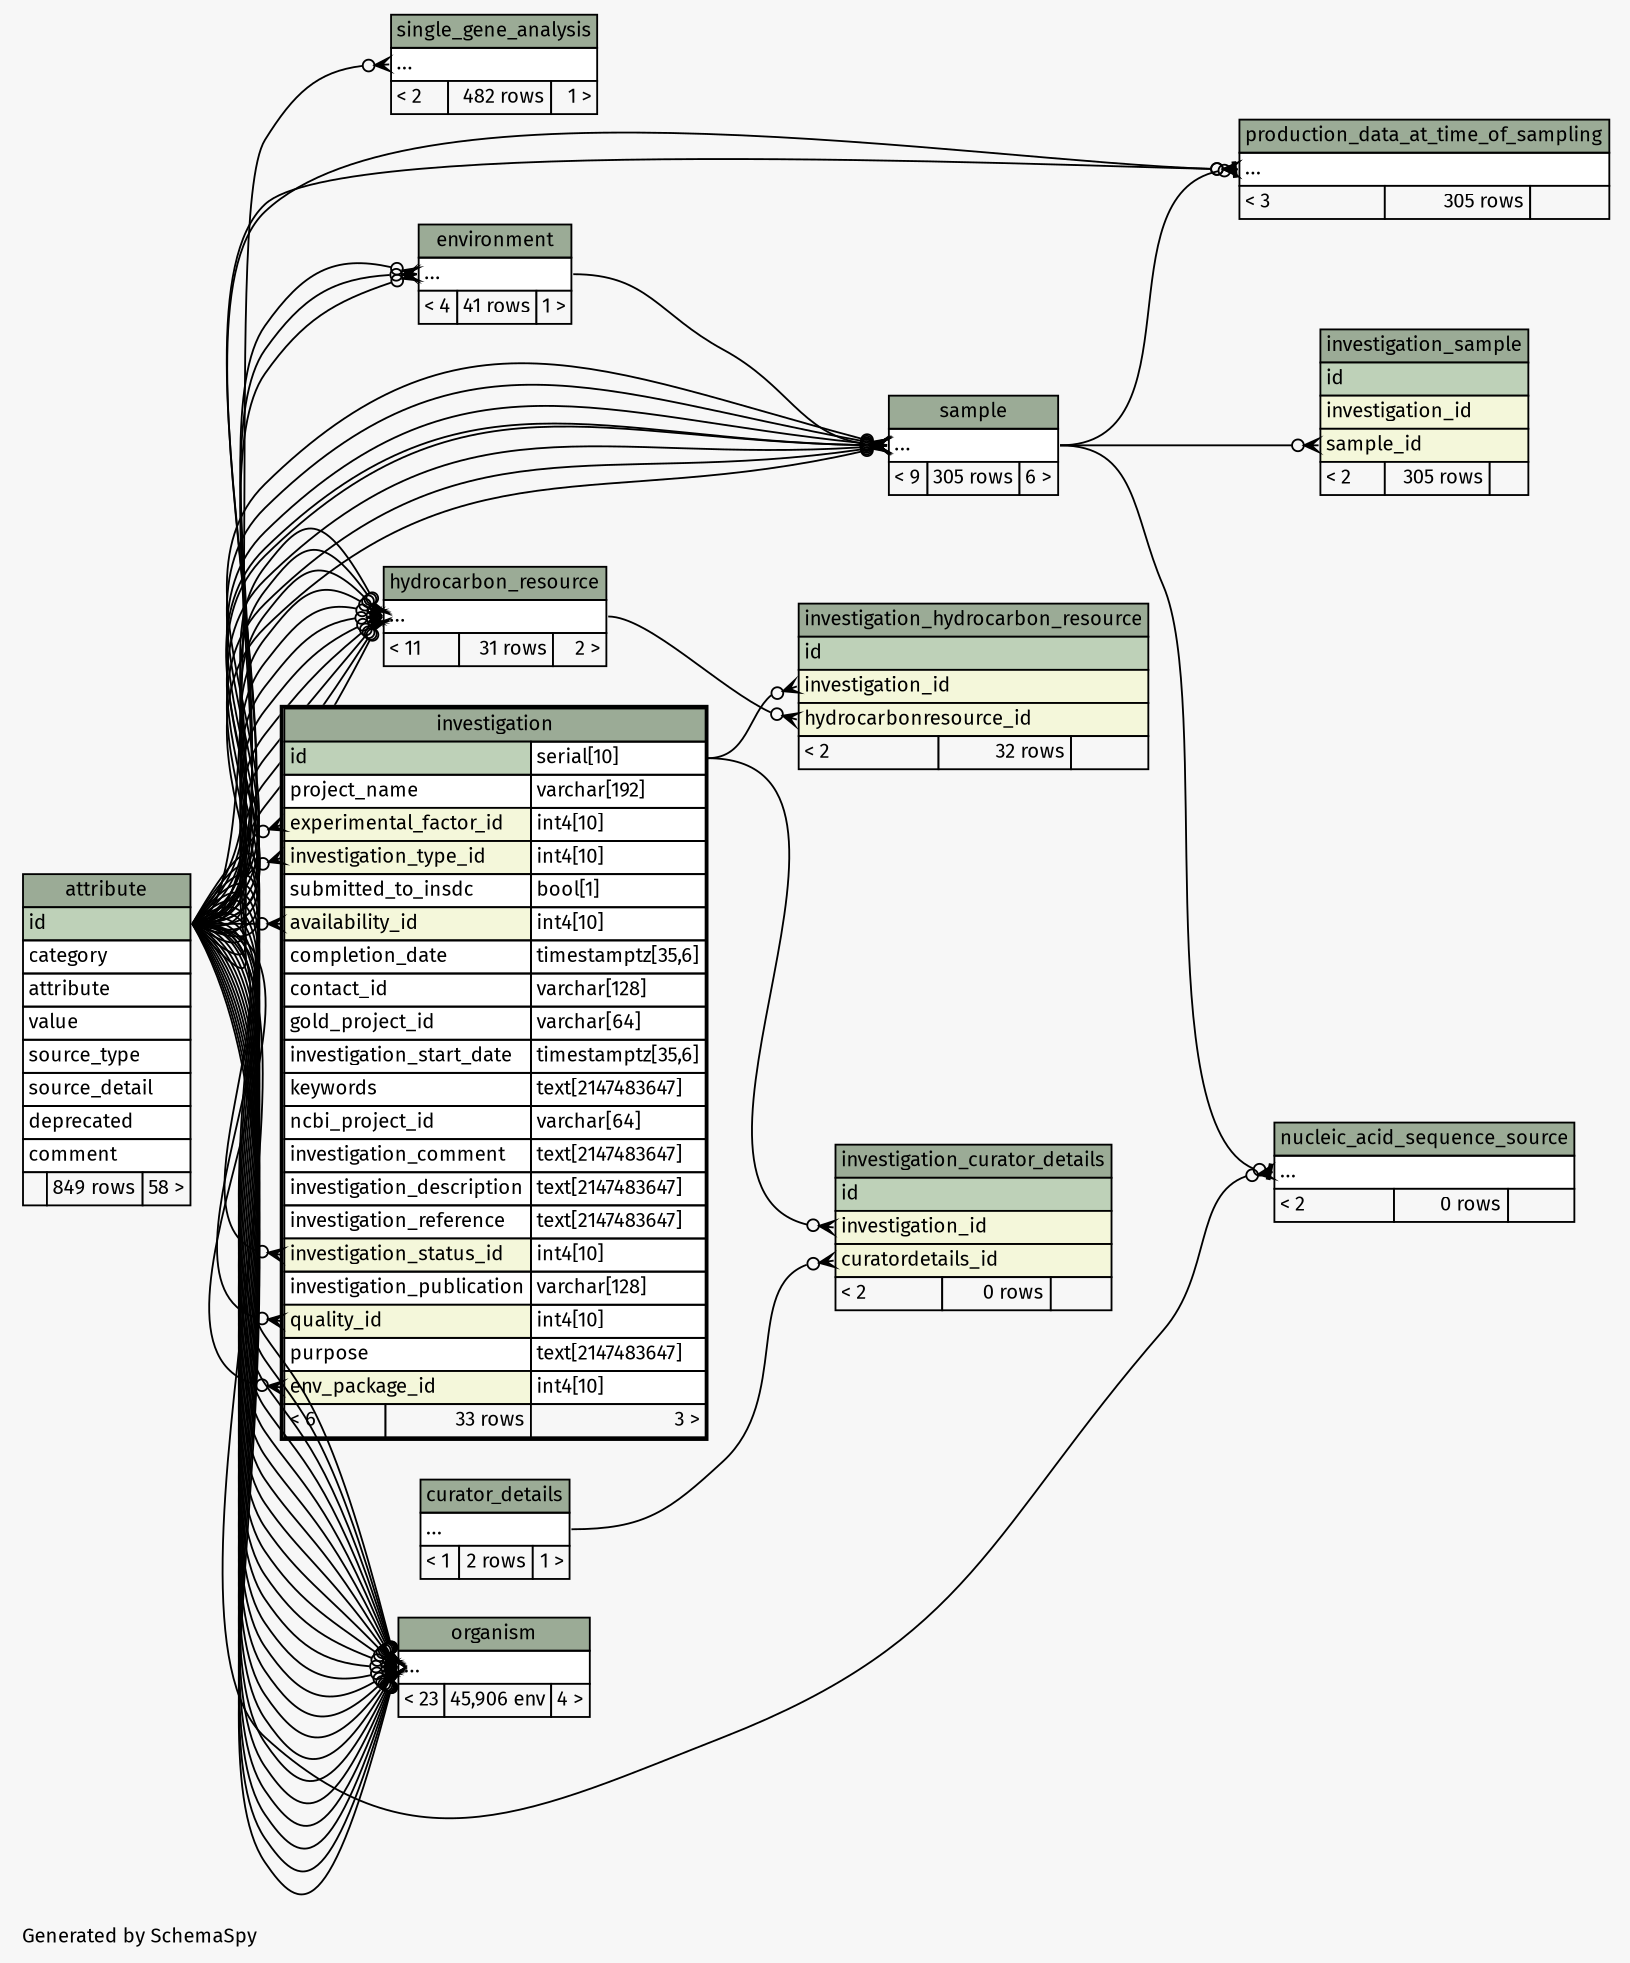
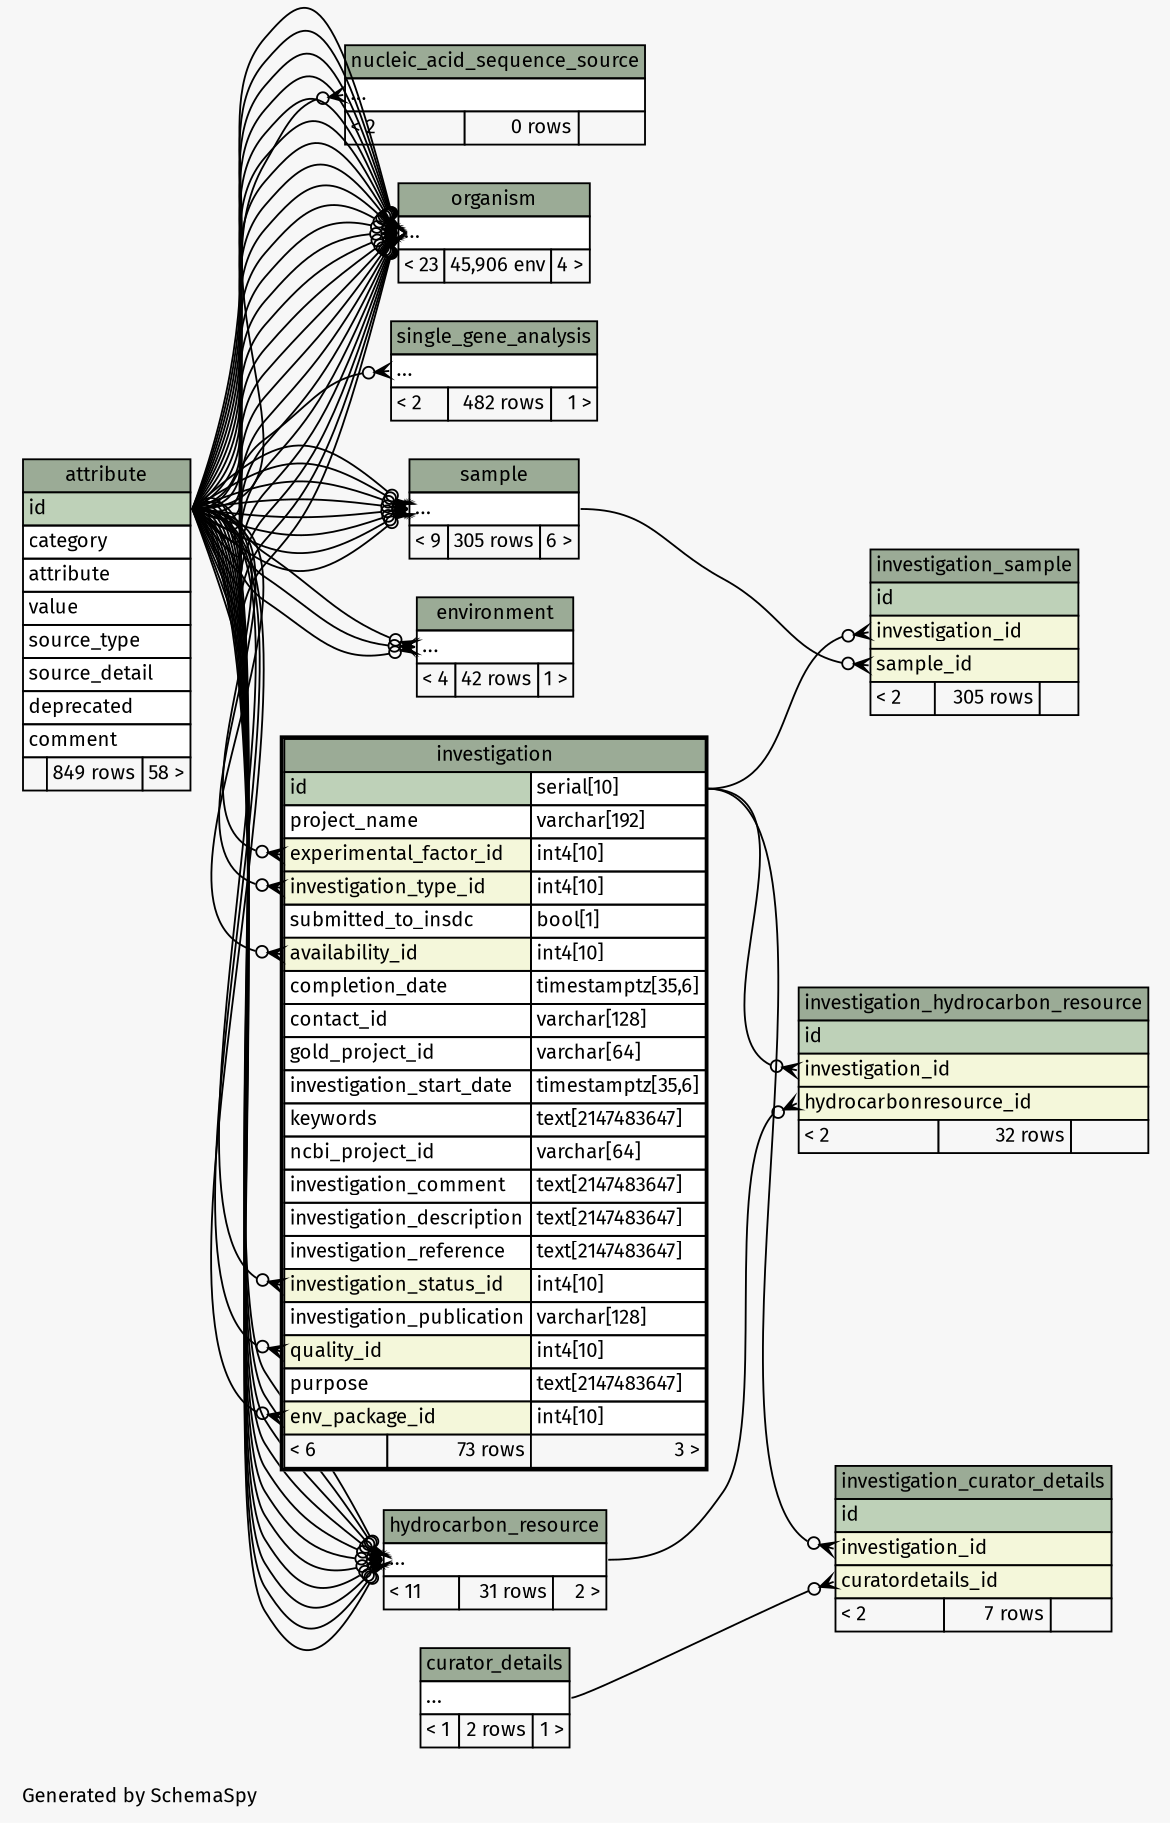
(1423, 169) -> none
(497, 306) -> (497, 679)
(722, 349) -> none
none -> (783, 723)
(1185, 790) -> none
(1014, 1293) -> (1015, 1614)
(490, 1420) -> (491, 1450)
